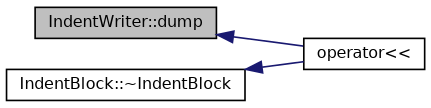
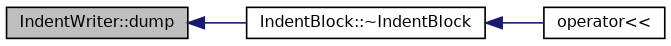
(268, 41) -> (226, 23)
